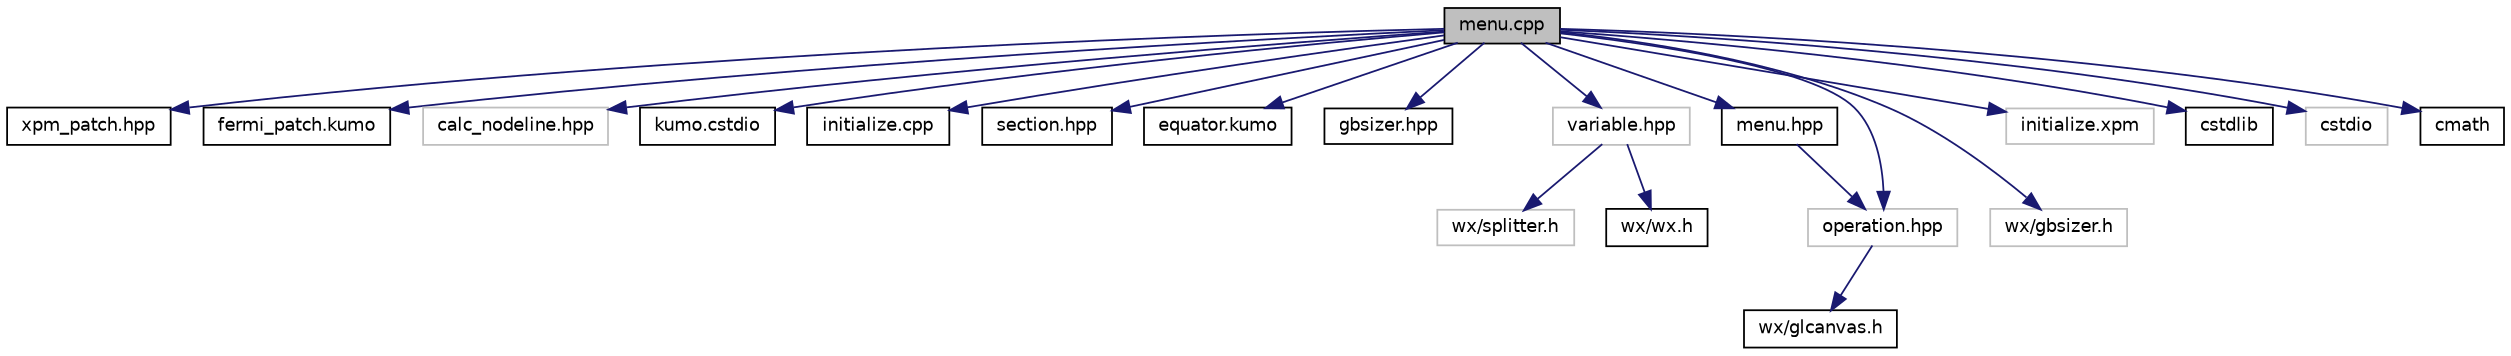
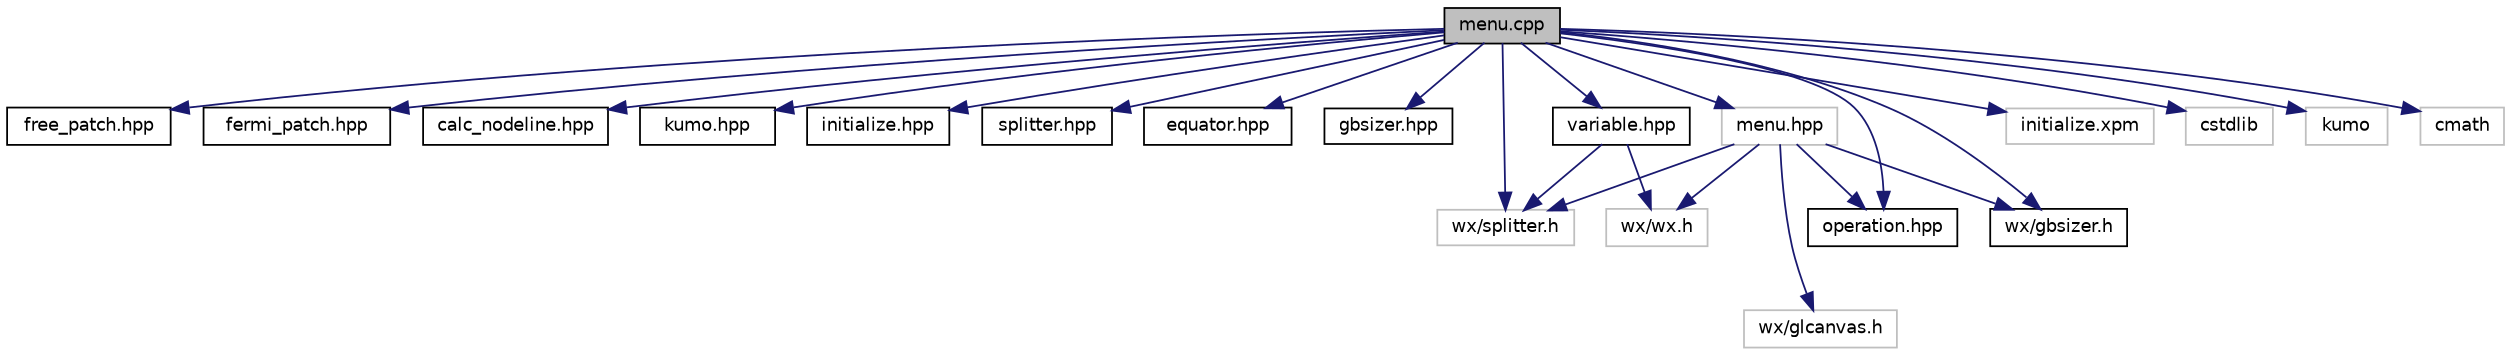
none -> (1504, 118)
(89, 126) -> (89, 126)
(297, 126) -> (297, 126)
(516, 126) -> (516, 126)
(708, 126) -> (708, 126)
(878, 126) -> (878, 126)
(1047, 126) -> (1047, 126)
(1218, 126) -> (1218, 126)
(1621, 126) -> (1621, 126)
(1780, 126) -> (1780, 126)
(2229, 126) -> (2229, 126)
(2347, 126) -> (2347, 126)
(2462, 126) -> (2462, 126)
none -> (1725, 171)
none -> (1650, 174)
none -> (1911, 174)
(1657, 228) -> (1657, 228)
(1883, 228) -> (1883, 228)
(2059, 228) -> (2059, 228)
(1857, 270) -> (1787, 220)
(1820, 329) -> (1820, 329)
